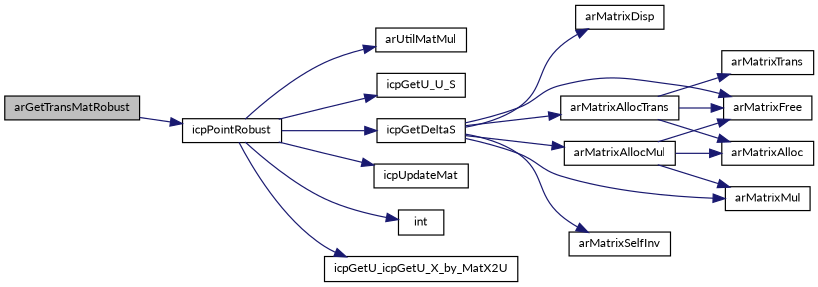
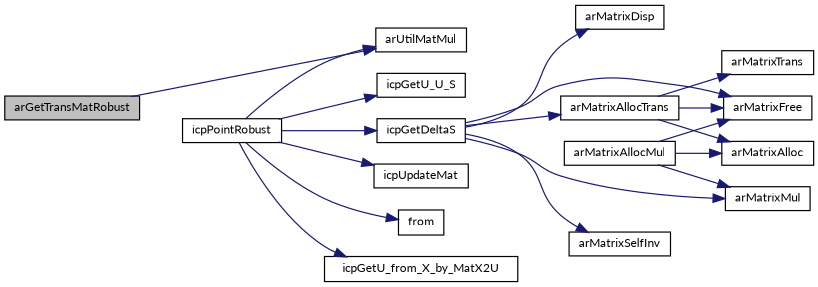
(155, 120) -> (248, 74)
(511, 141) -> none
(421, 223) -> (421, 223)
(421, 269) -> (421, 269)
